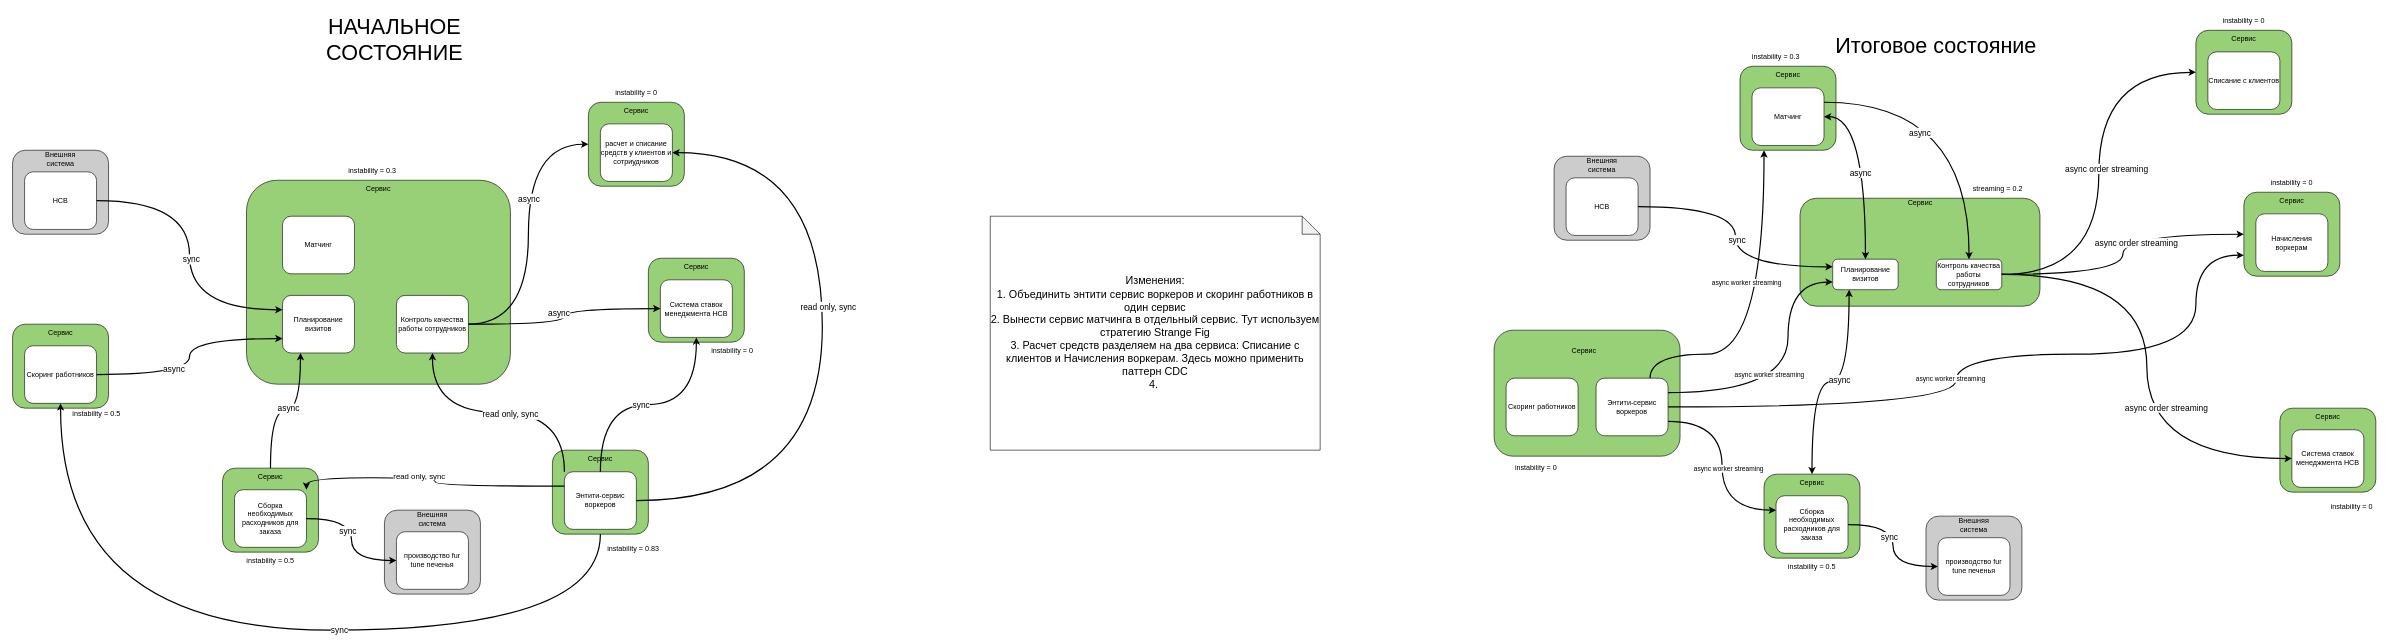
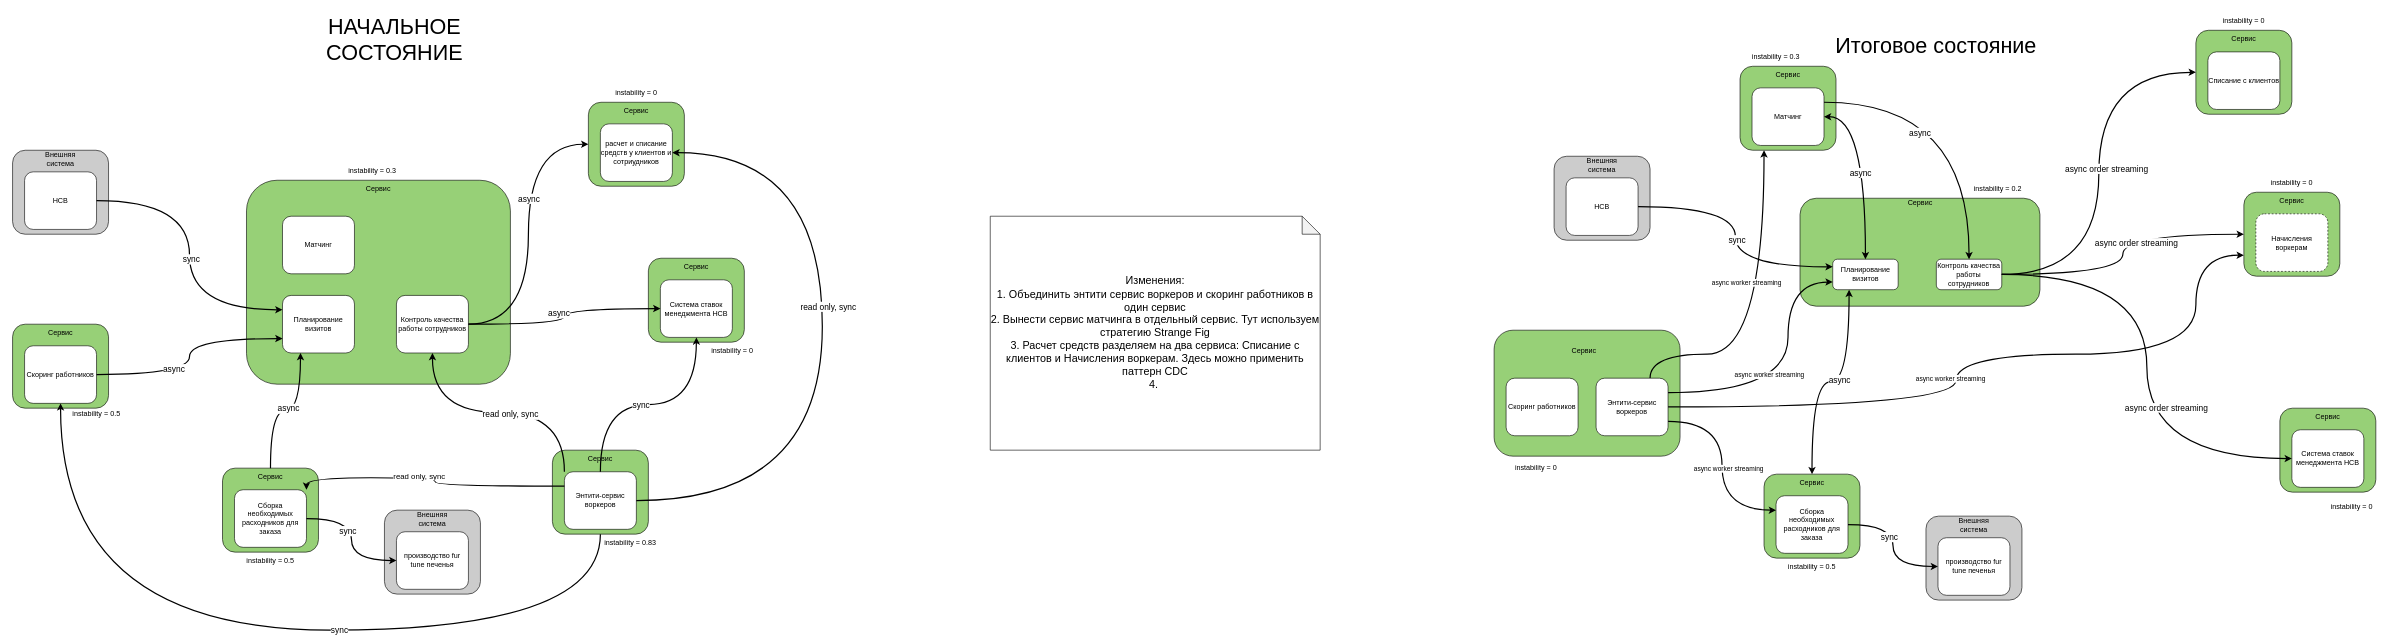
(1998, 189) -> (1998, 189)
(2292, 243) -> (2292, 243)
(633, 549) -> (630, 543)
